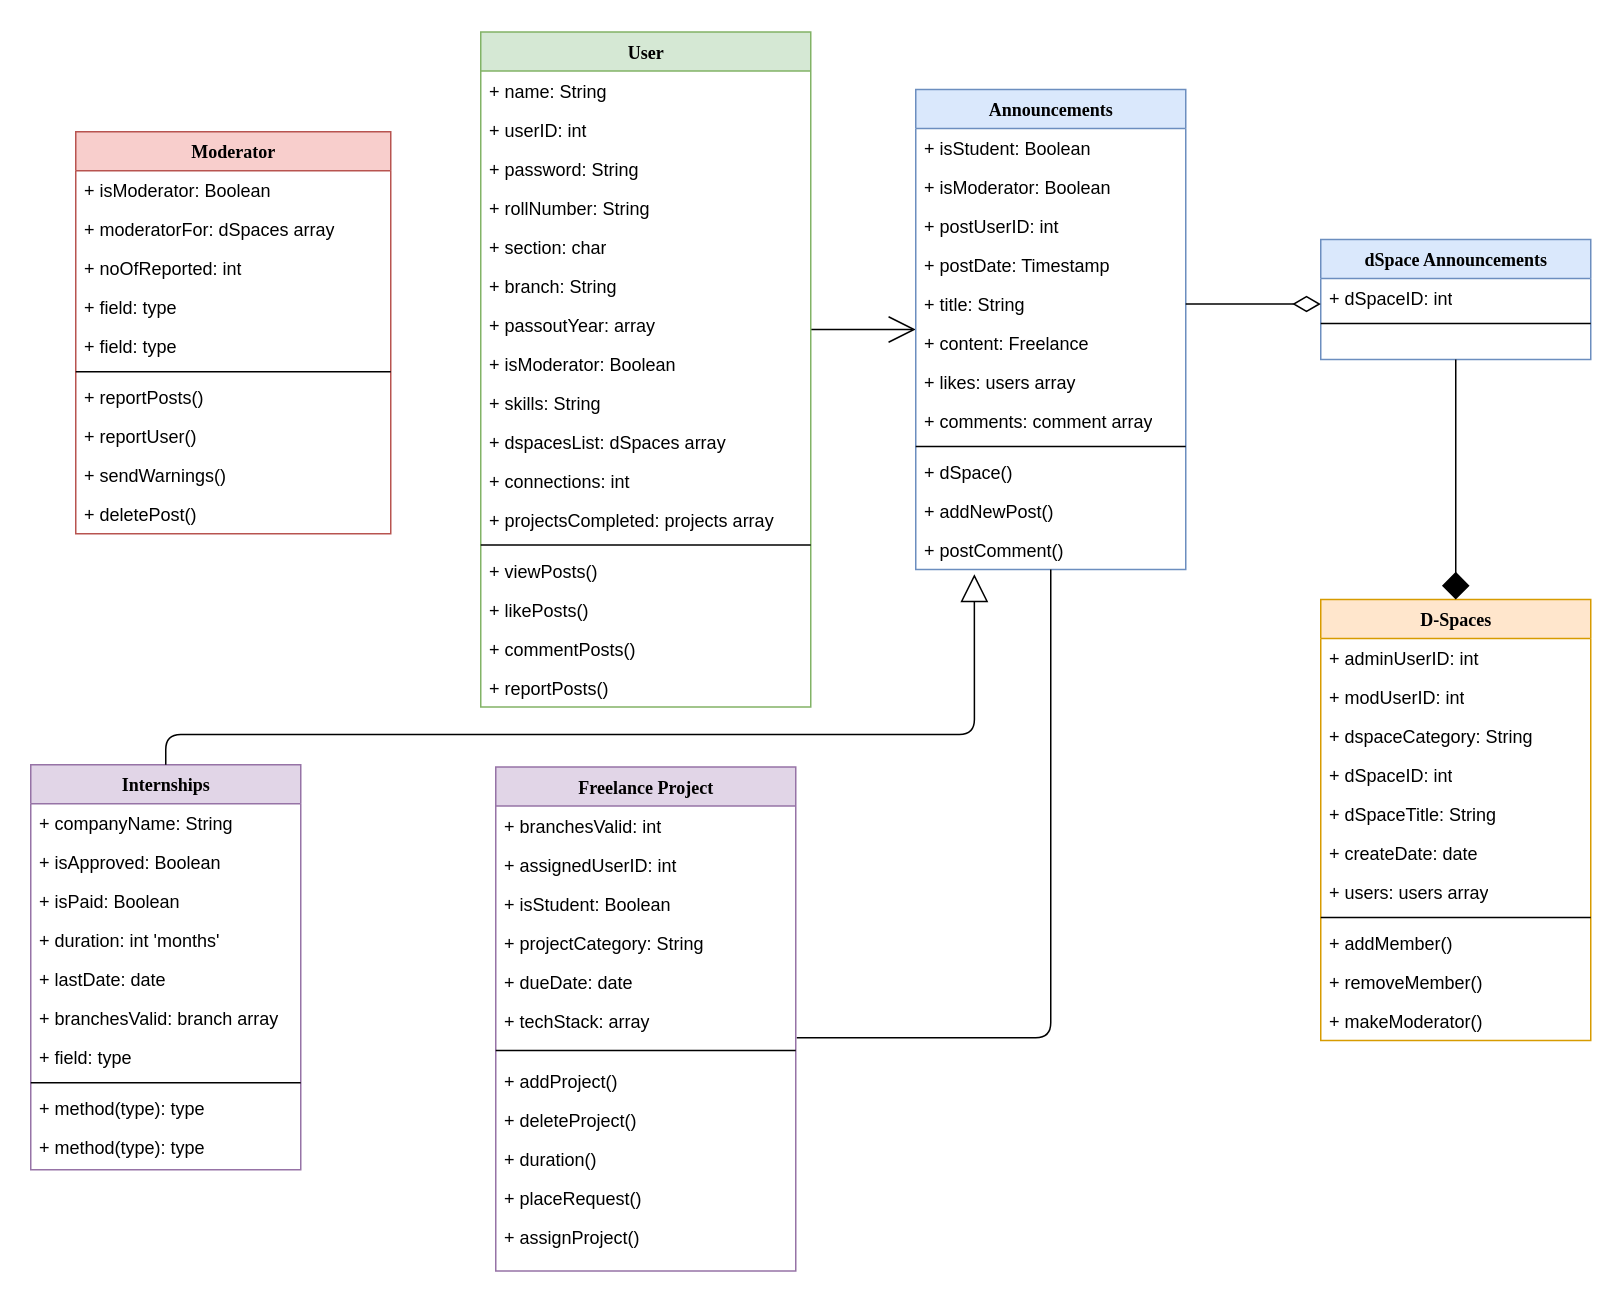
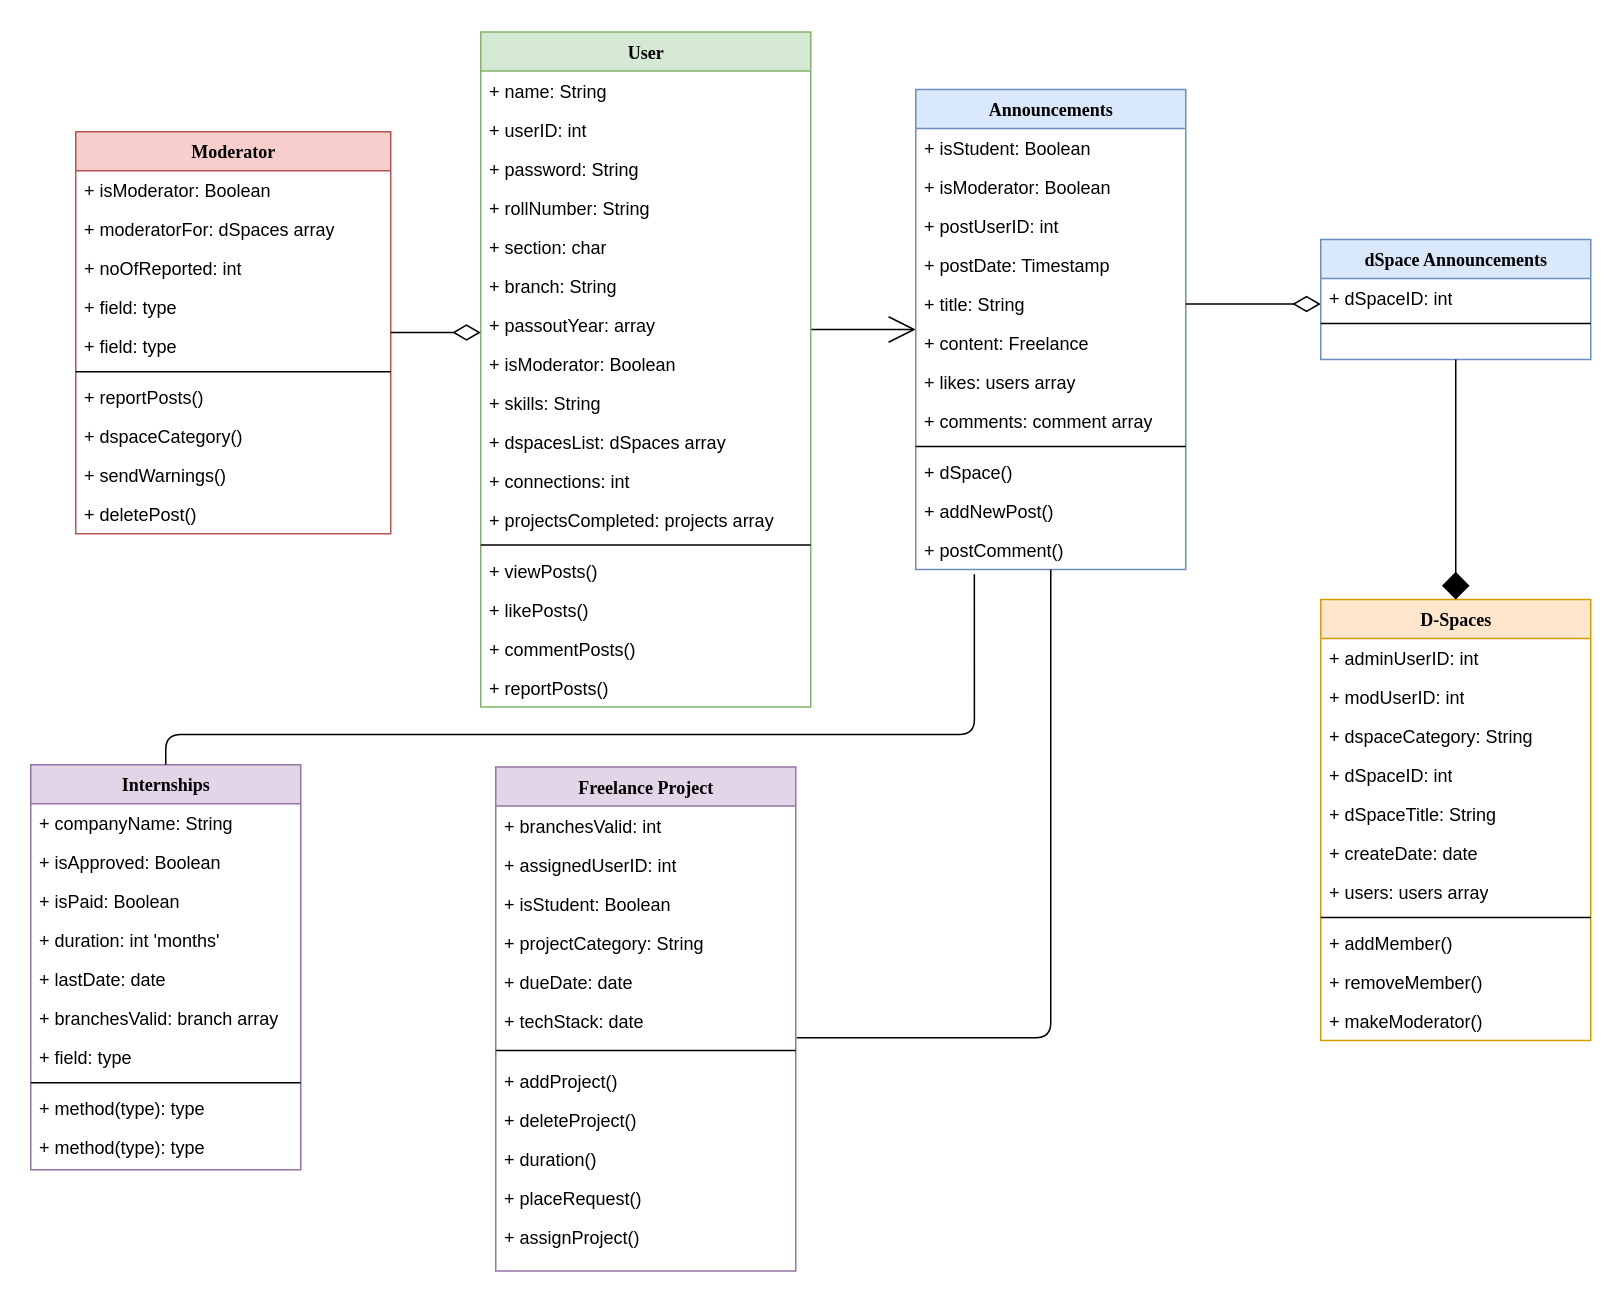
none -> (419, 332)
(153, 438) -> (173, 438)
(974, 602) -> (974, 589)
(588, 1023) -> (583, 1023)
